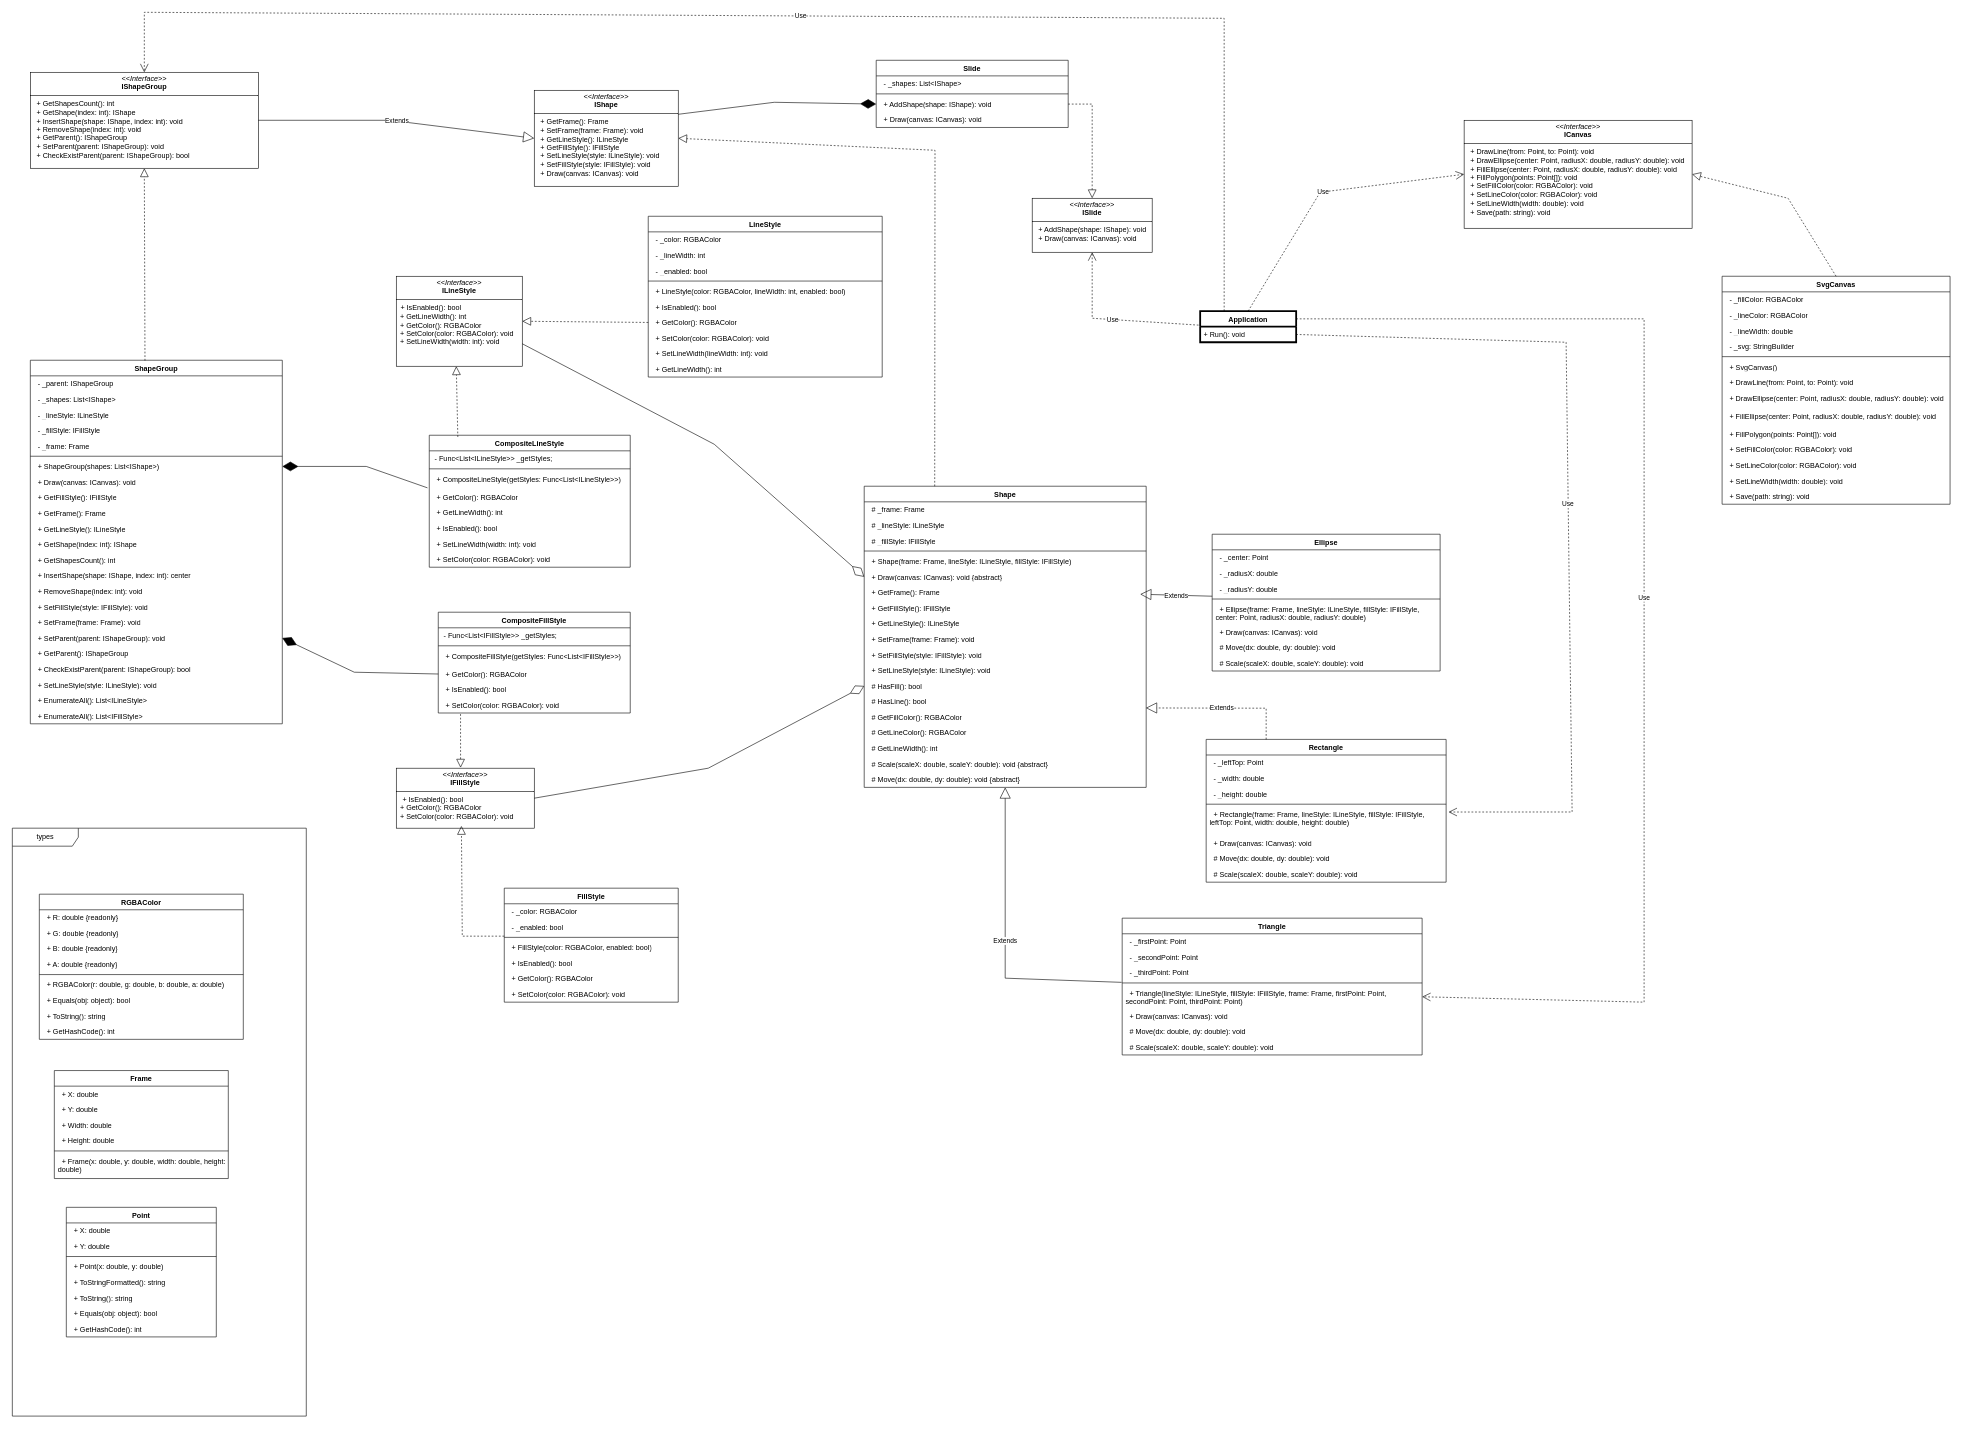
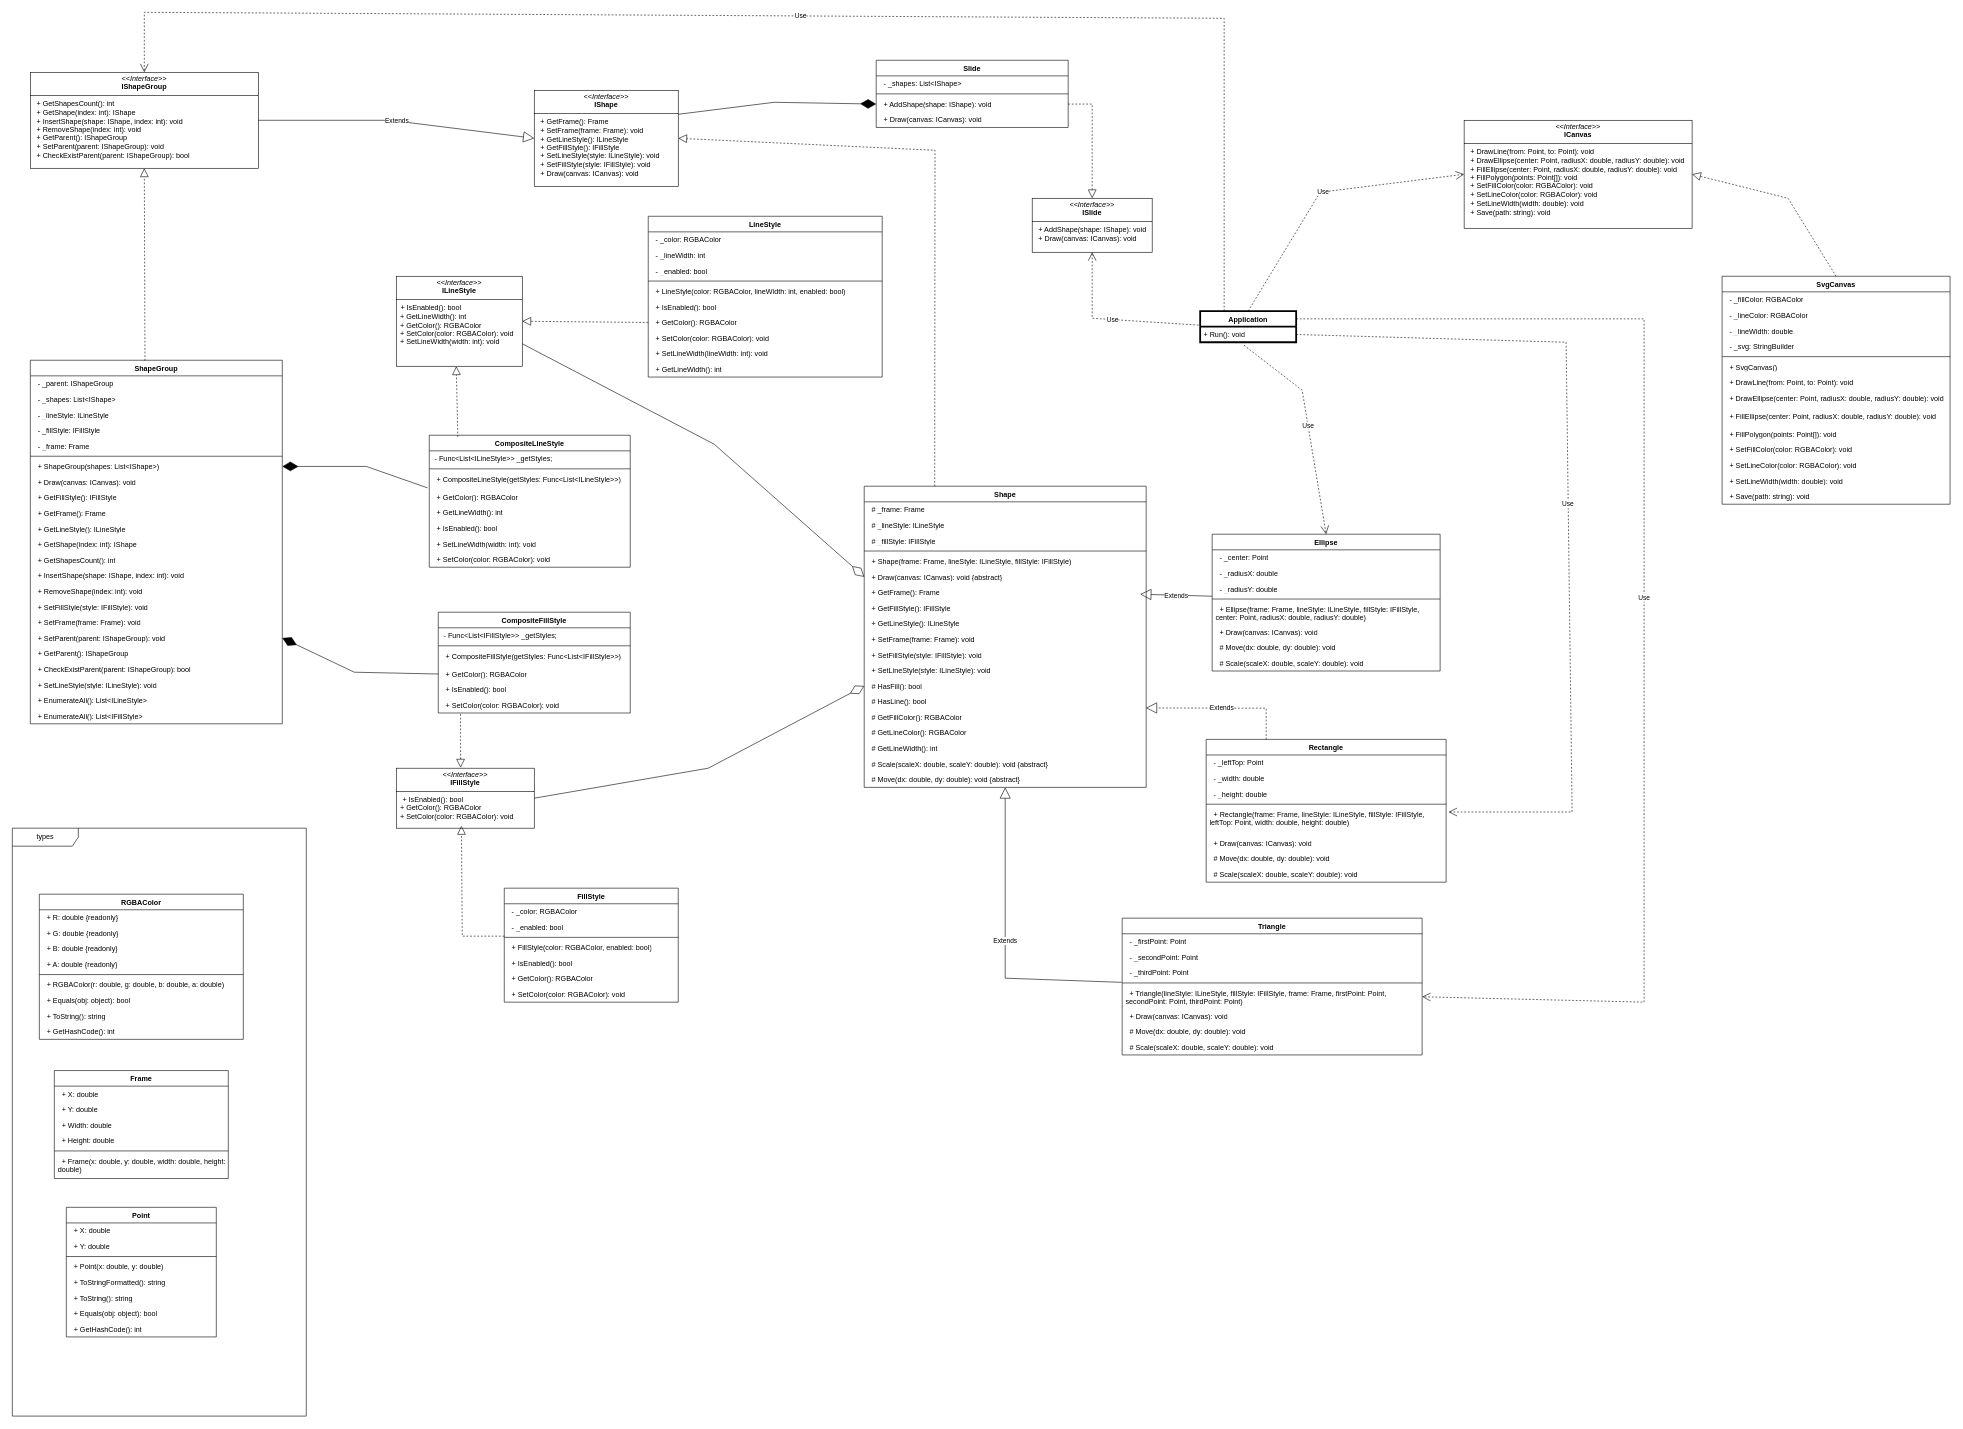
none -> (1308, 425)
(120, 576) -> (115, 576)
